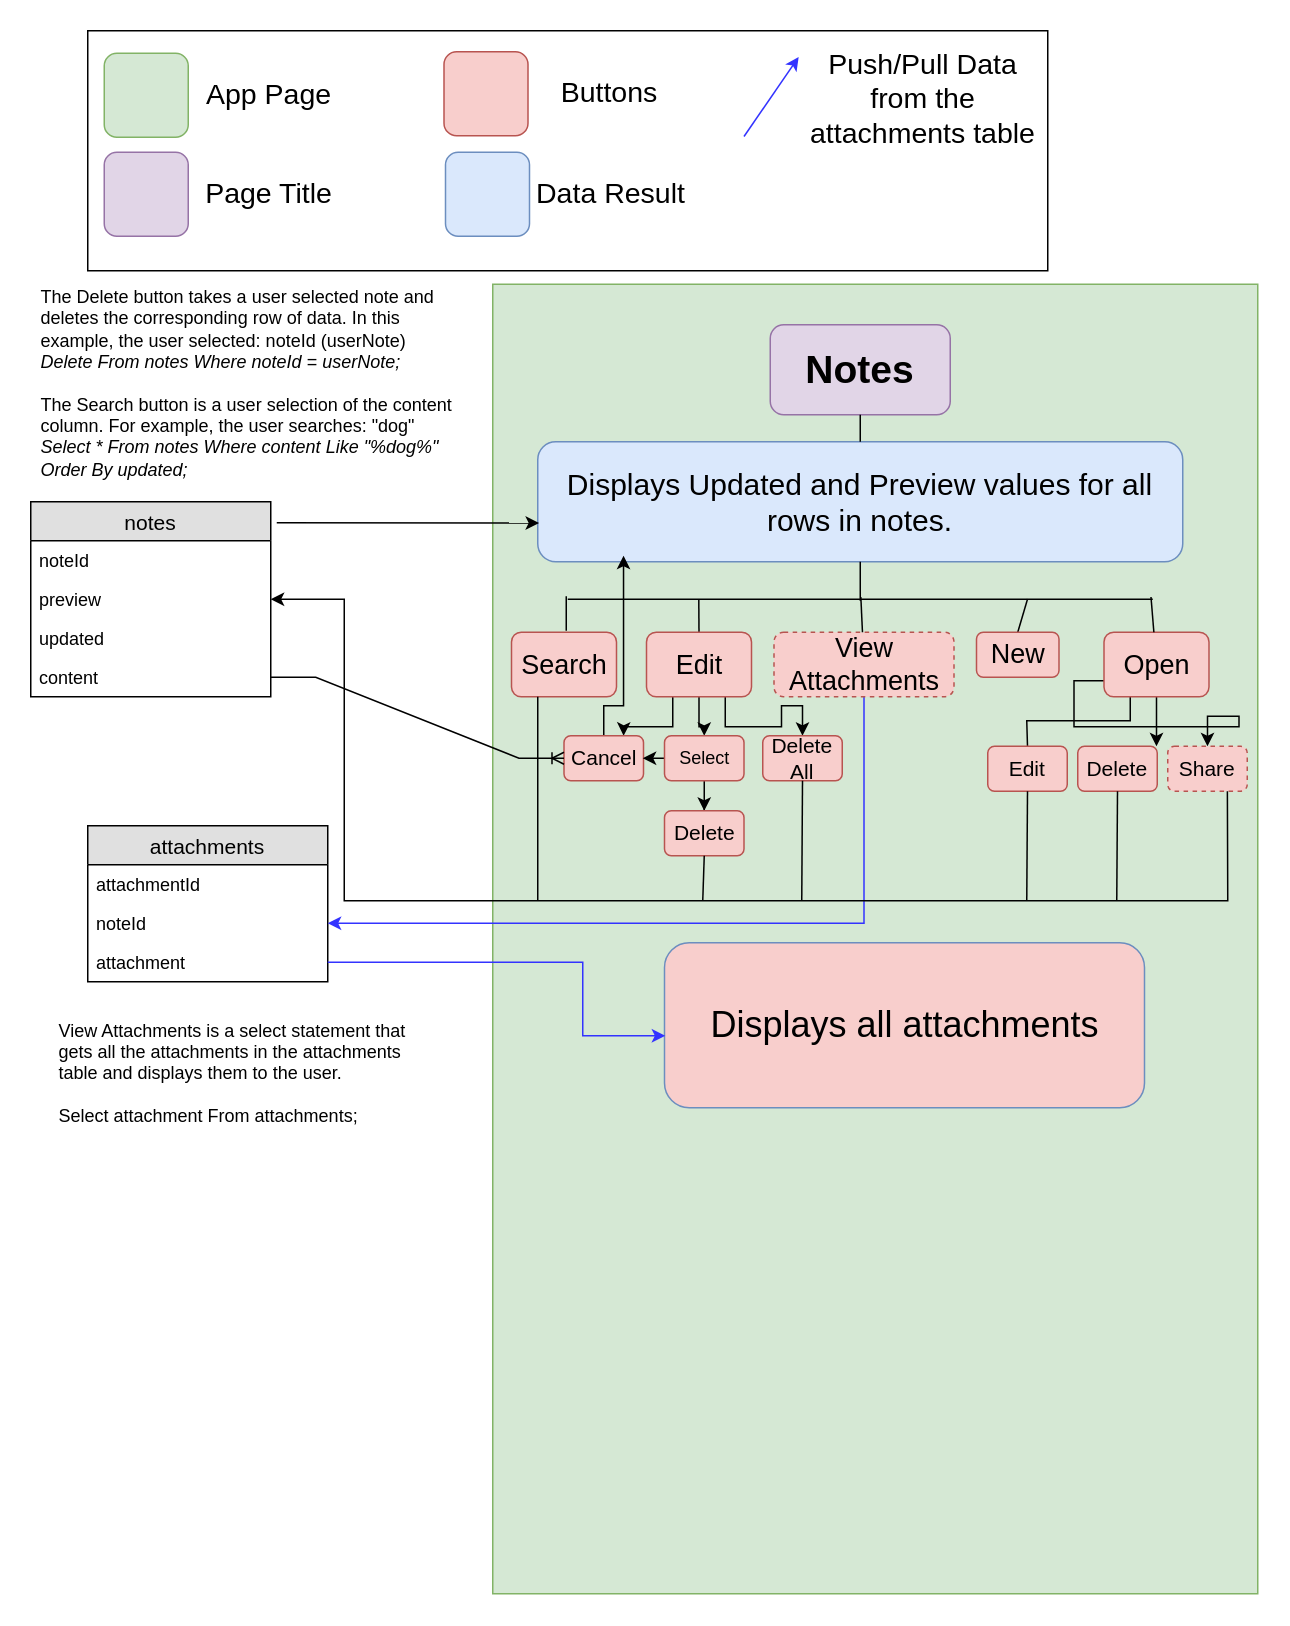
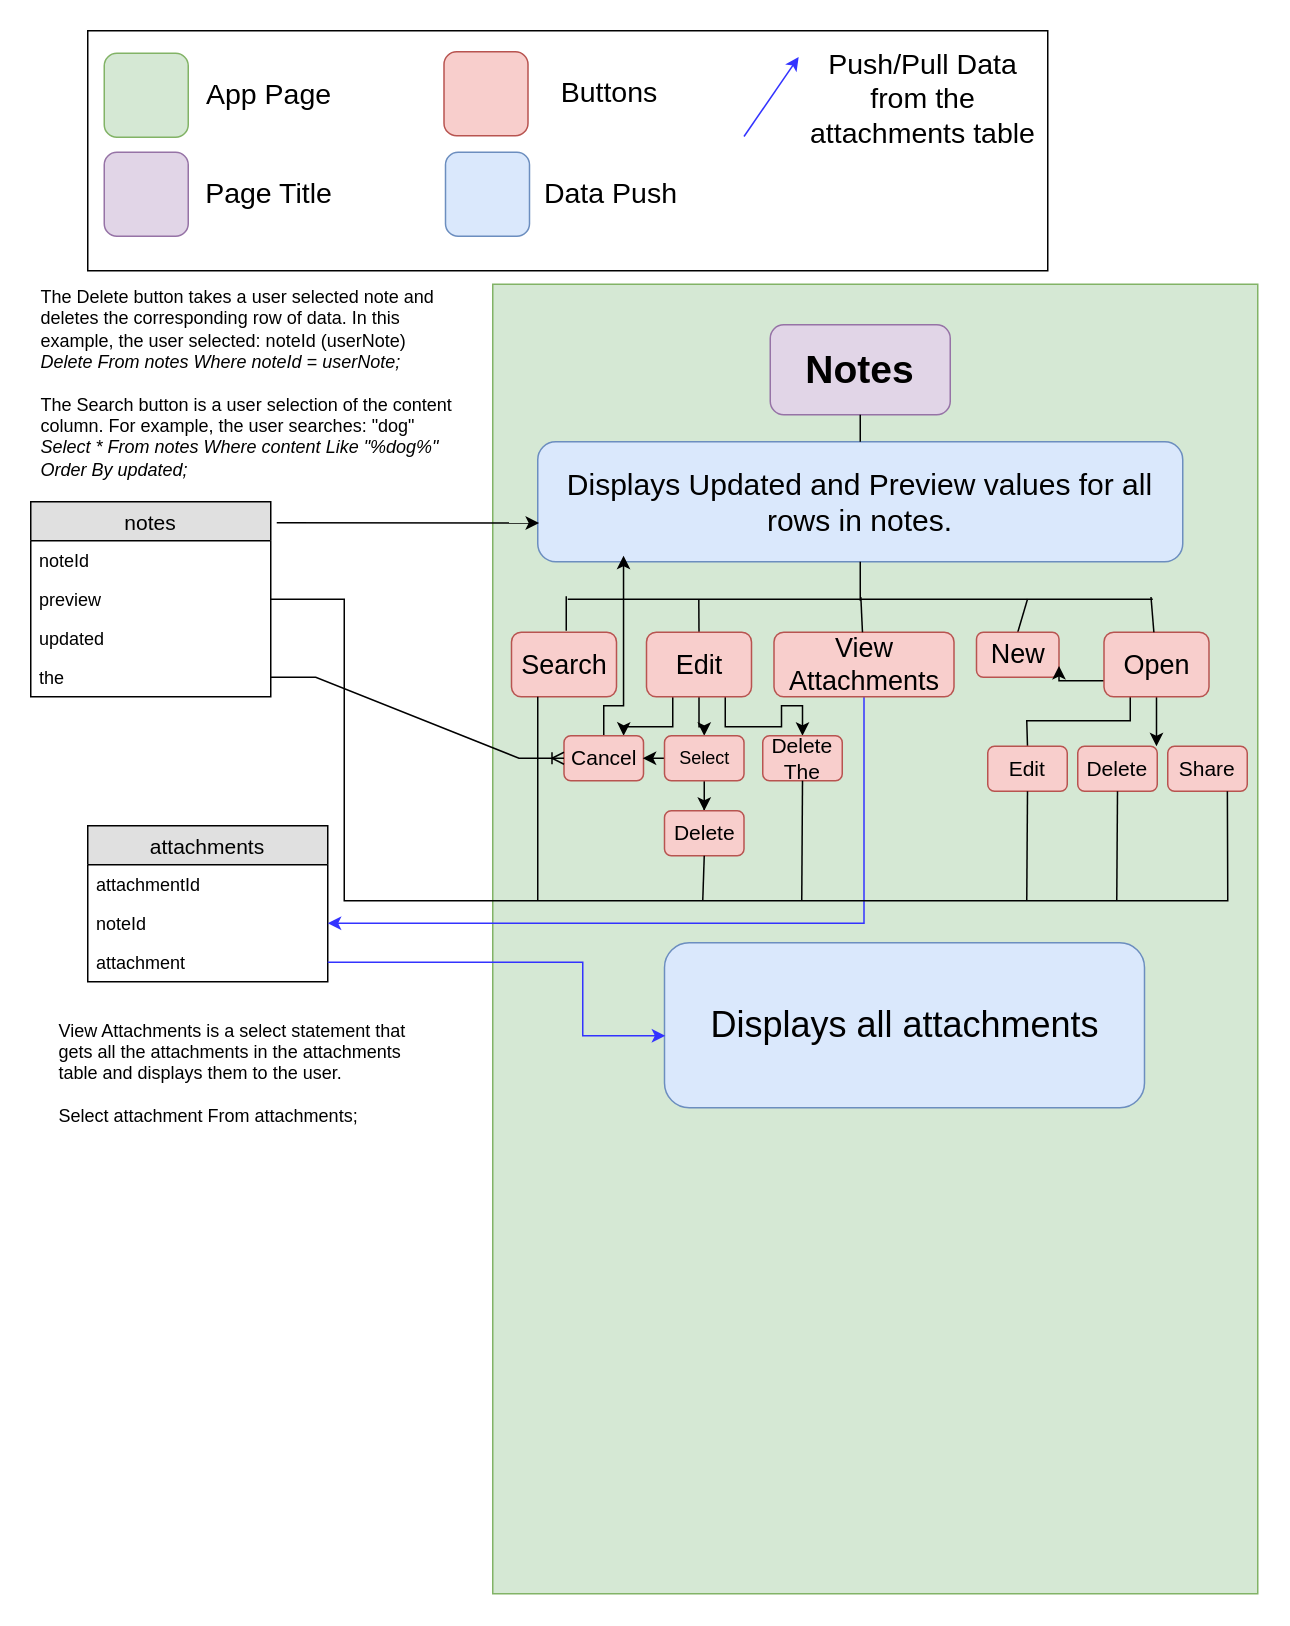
(611, 194) -> (611, 194)
(282, 599) -> (277, 599)
(864, 665) -> (864, 665)
(74, 678) -> (54, 678)
(1163, 727) -> (1065, 681)
(803, 758) -> (803, 758)
(1208, 769) -> (1208, 769)
(905, 1025) -> (905, 1025)
